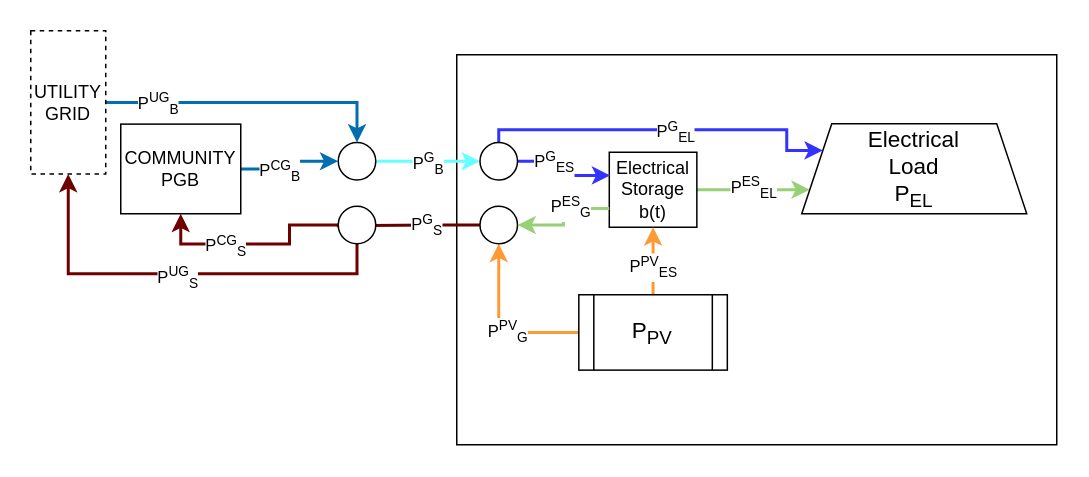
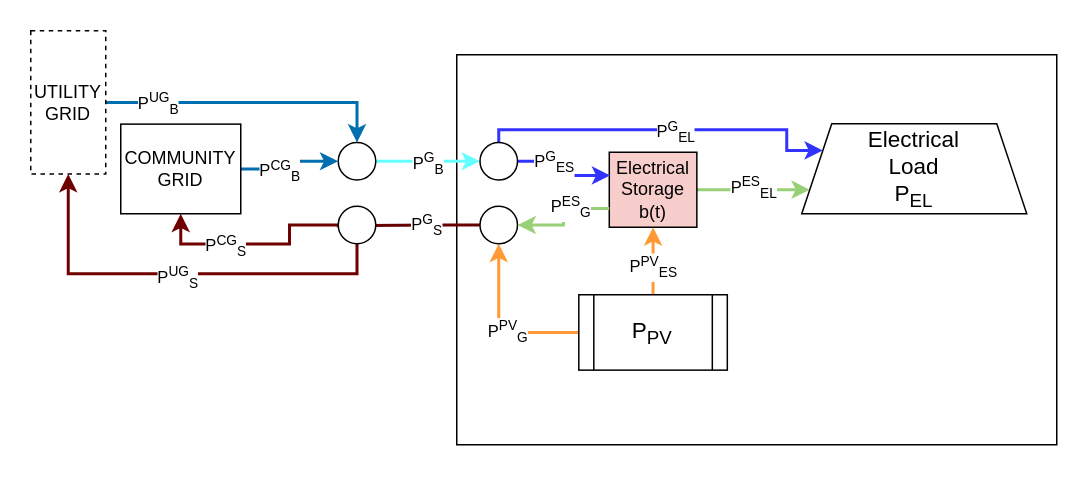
(181, 169) -> (181, 169)
(653, 190) -> (653, 190)
